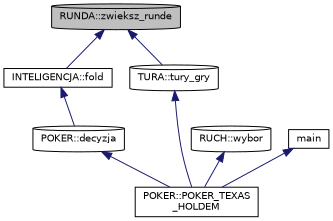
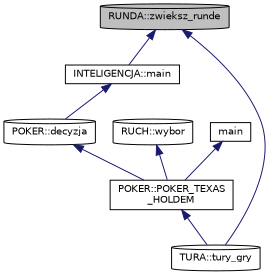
(58, 78) -> (122, 74)
(181, 145) -> (197, 231)
